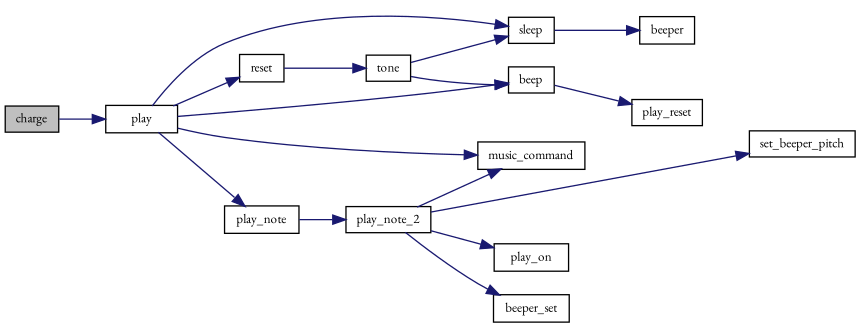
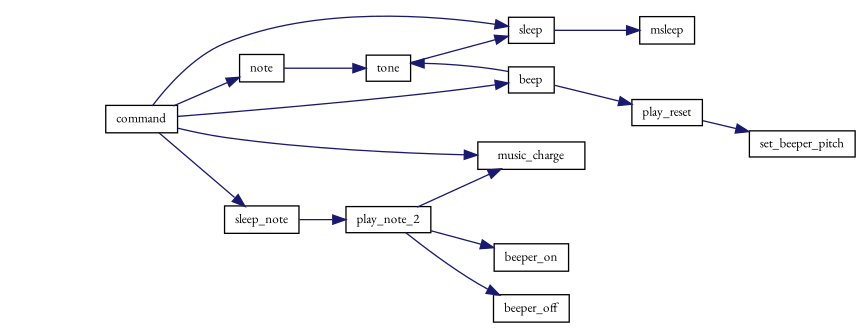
(667, 30) -> (667, 30)
(262, 68) -> (262, 68)
(453, 82) -> (466, 66)
(32, 119) -> none
(142, 119) -> (142, 119)
(531, 156) -> (531, 156)
(583, 184) -> (719, 125)
(262, 220) -> (262, 220)
(531, 257) -> (531, 257)
(531, 308) -> (531, 308)
